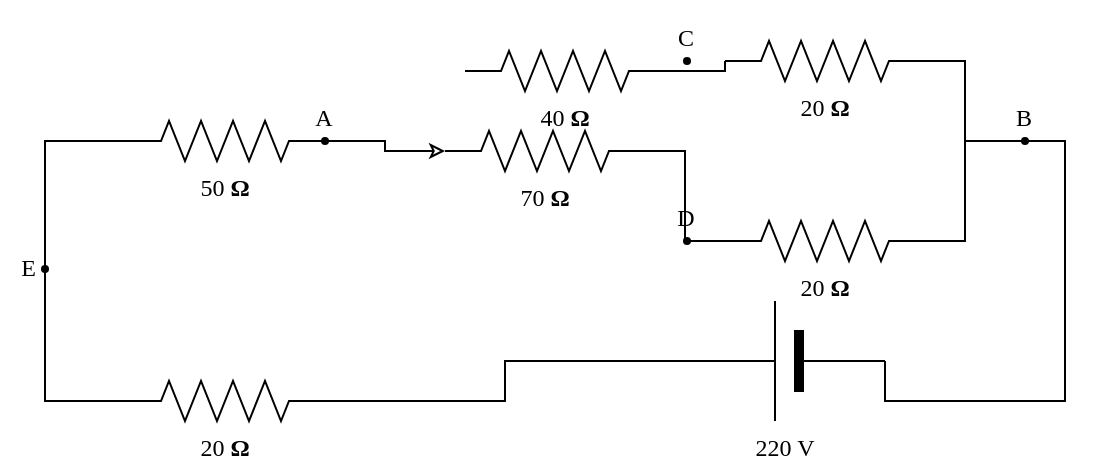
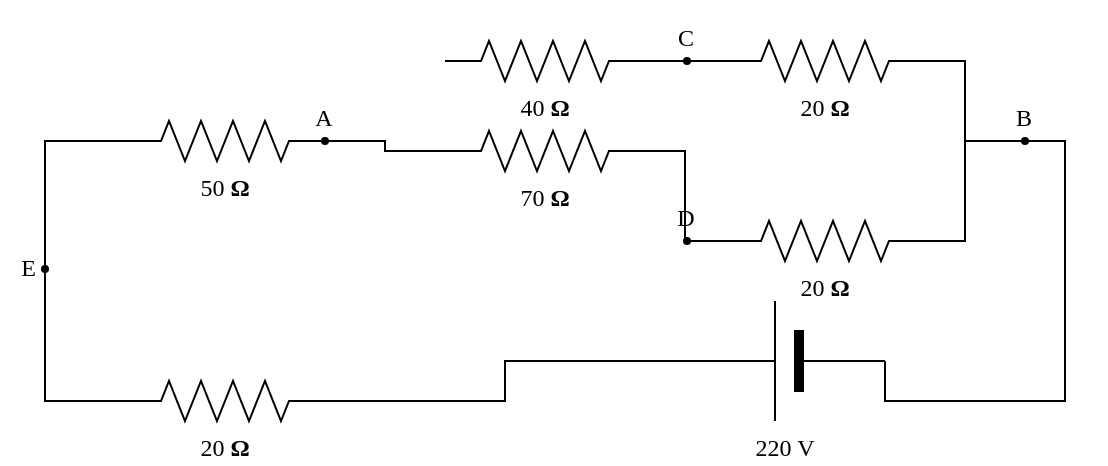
(565, 71) -> (545, 61)
(431, 151) -> (436, 151)
